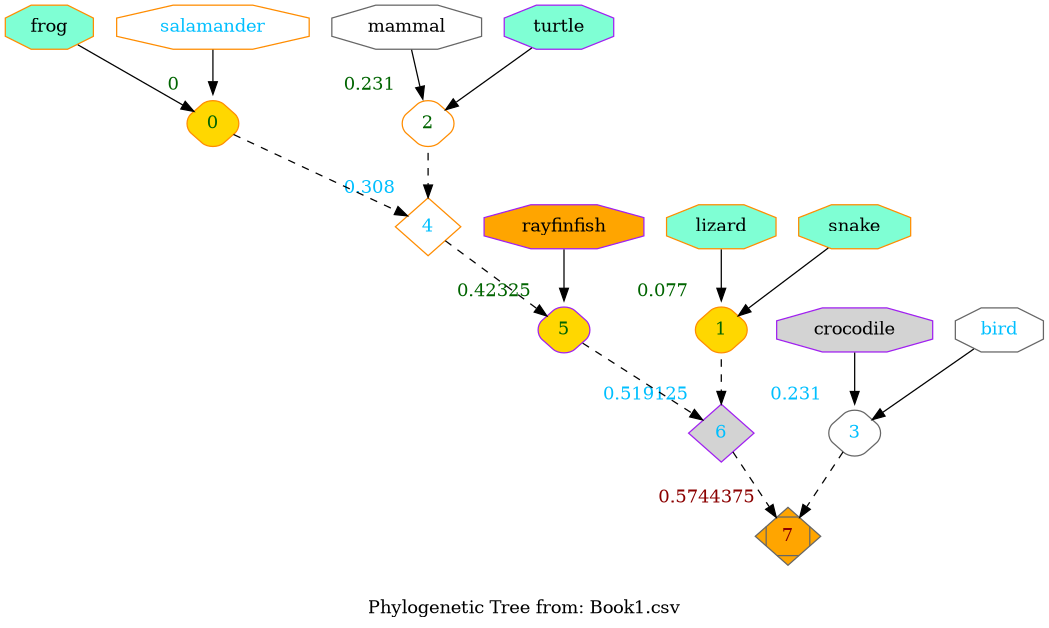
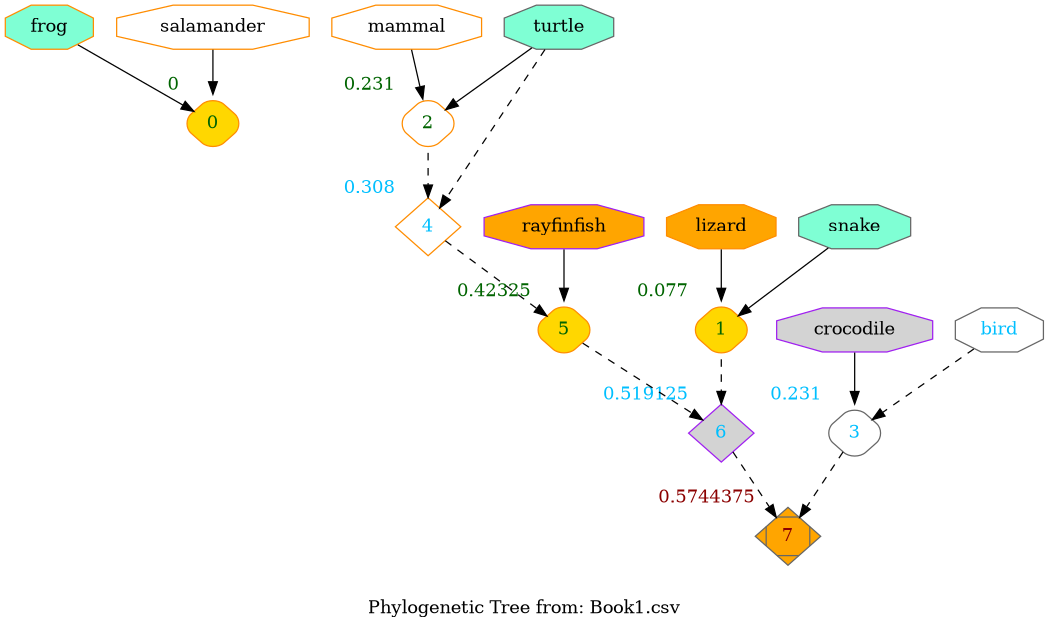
(213, 27) -> (213, 27)
(407, 27) -> (407, 27)
(559, 27) -> (559, 27)
(315, 172) -> (496, 123)
(721, 227) -> (721, 227)
(855, 227) -> (855, 227)
(564, 330) -> (564, 330)
(928, 381) -> (928, 381)
